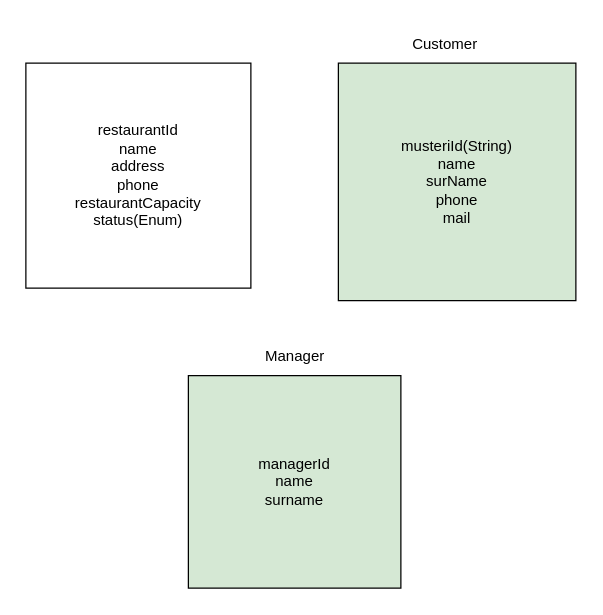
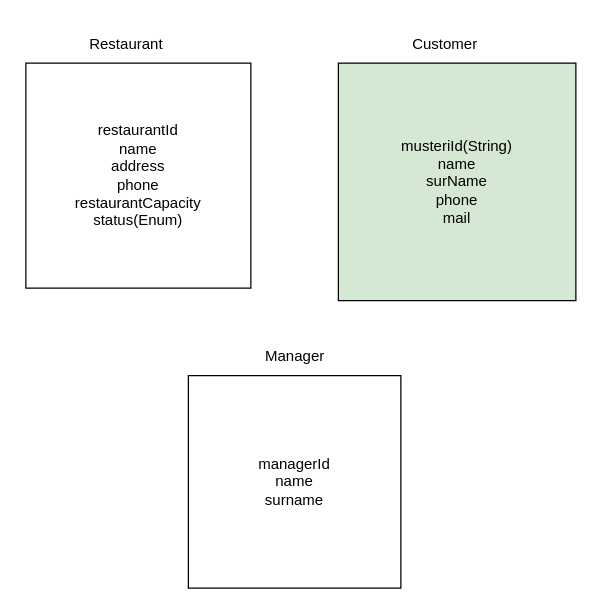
none -> (126, 44)
(294, 482) -> (294, 482)
